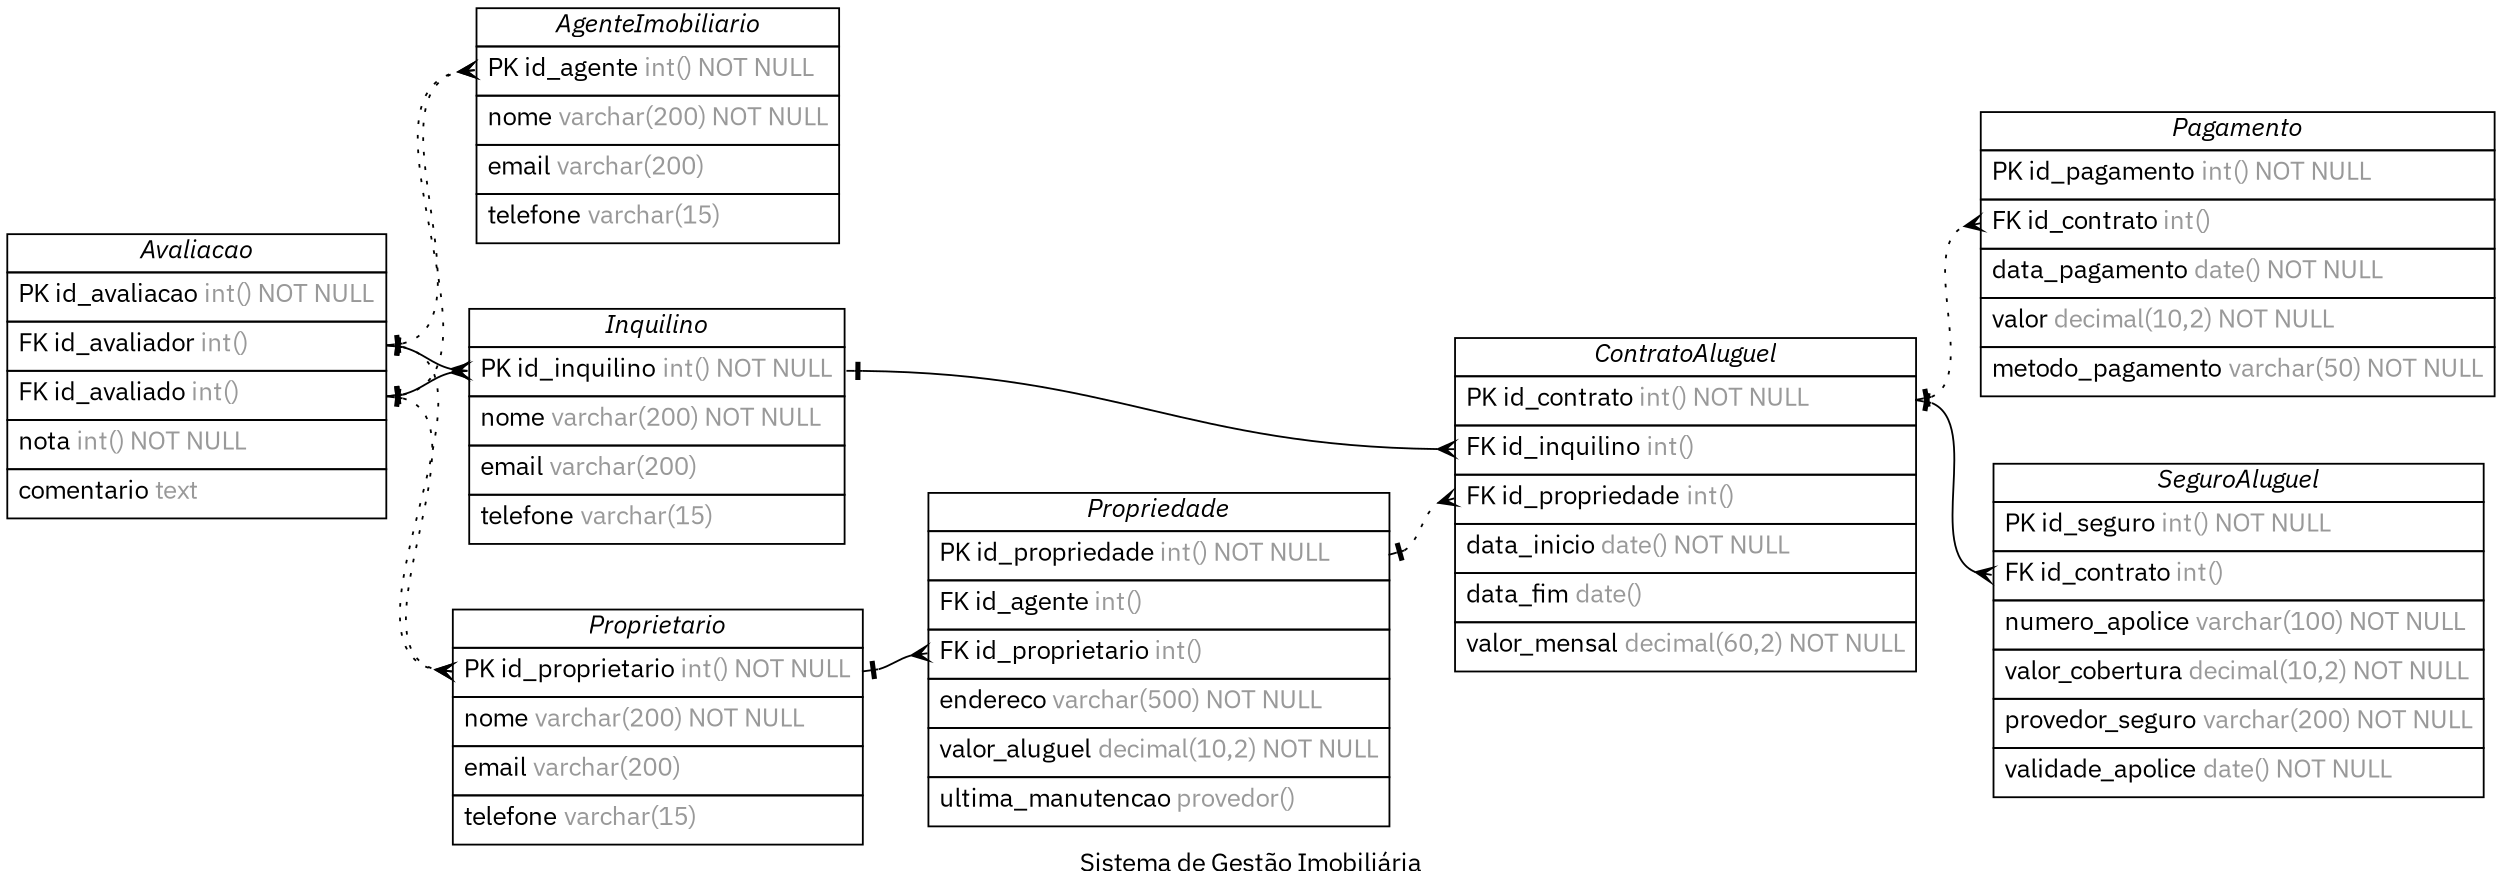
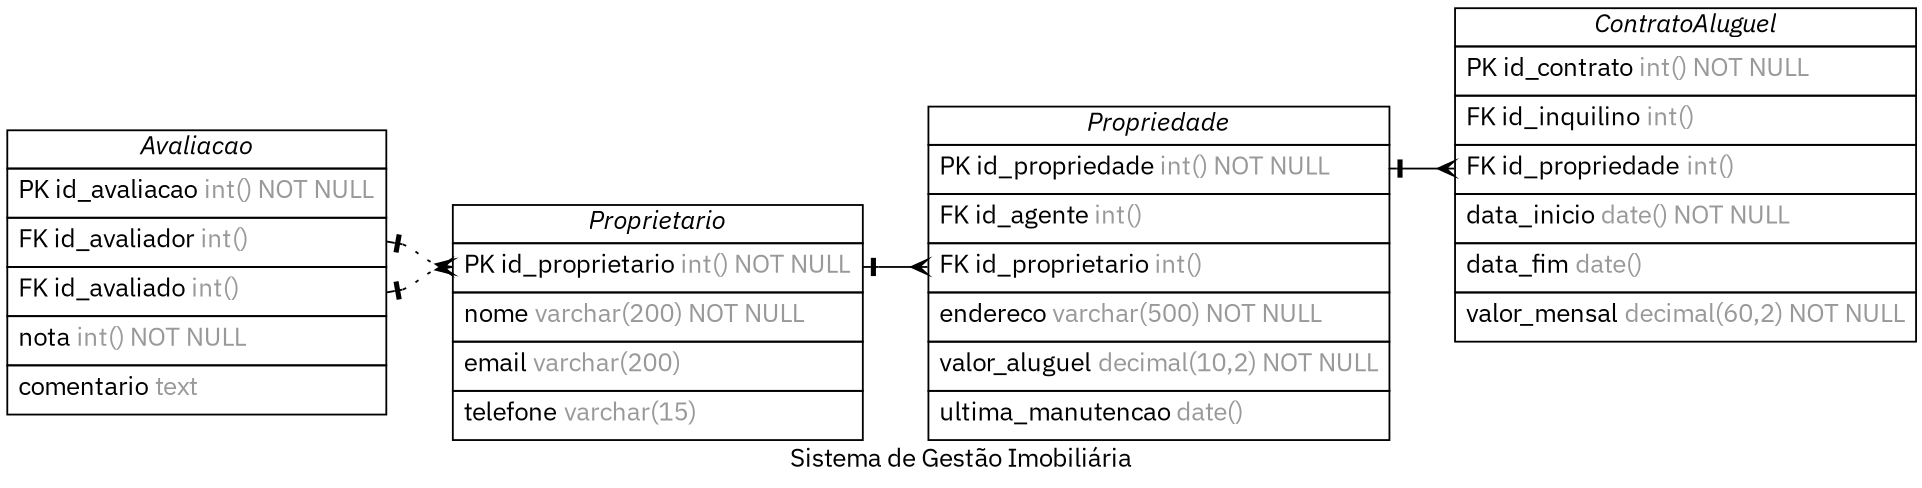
(657, 125) -> none
(2238, 254) -> none
(657, 425) -> none
(1421, 527) -> (1421, 169)
(2238, 630) -> none
(1236, 799) -> (1210, 413)
